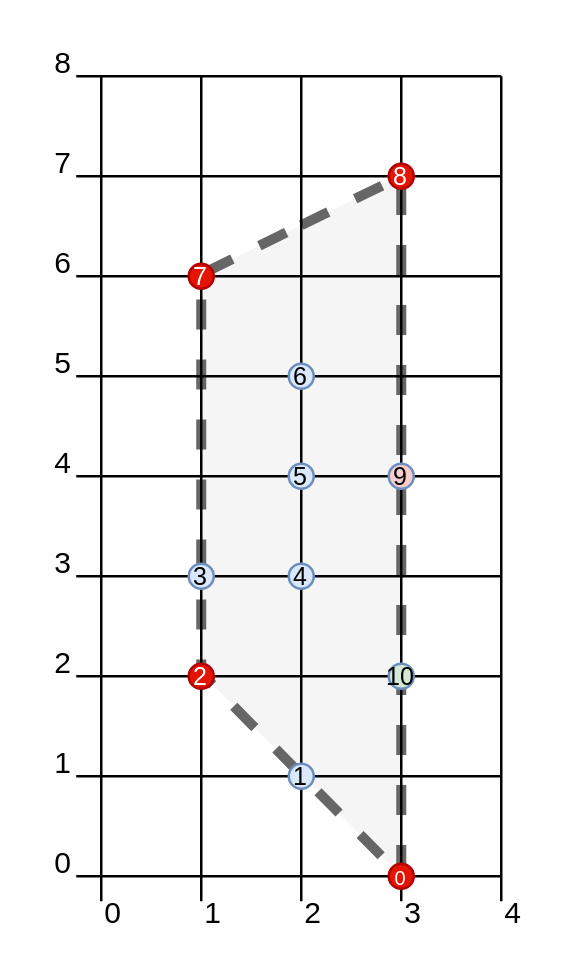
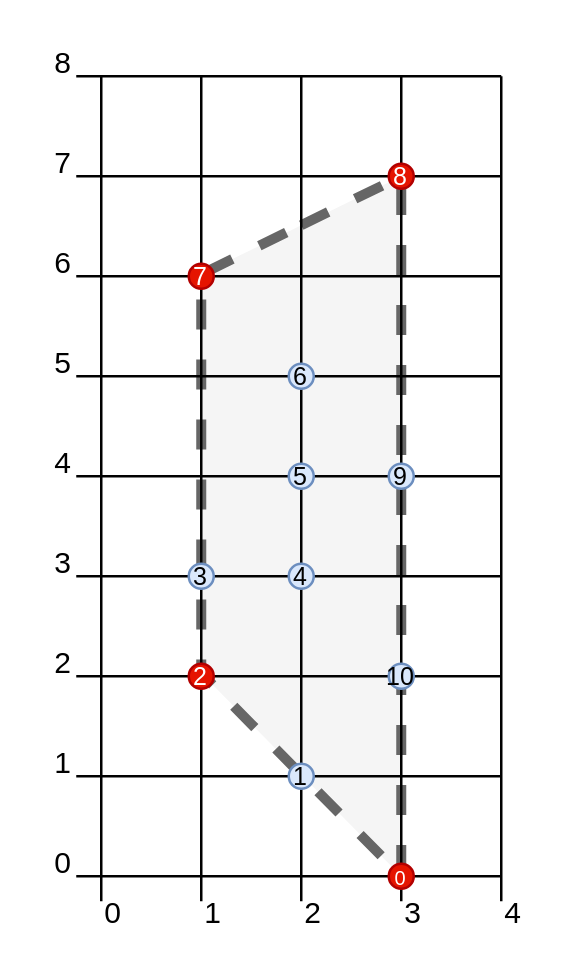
(401, 476) -> (401, 476)
(401, 676) -> (401, 676)
